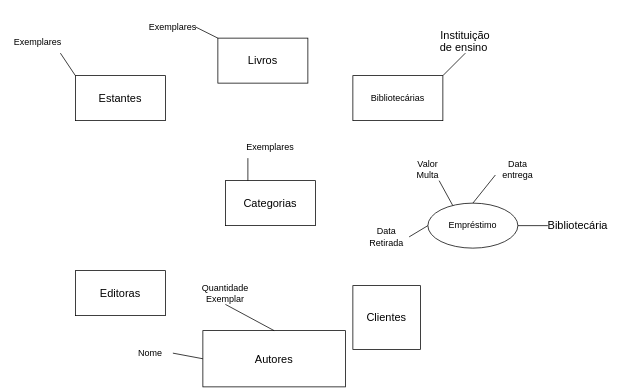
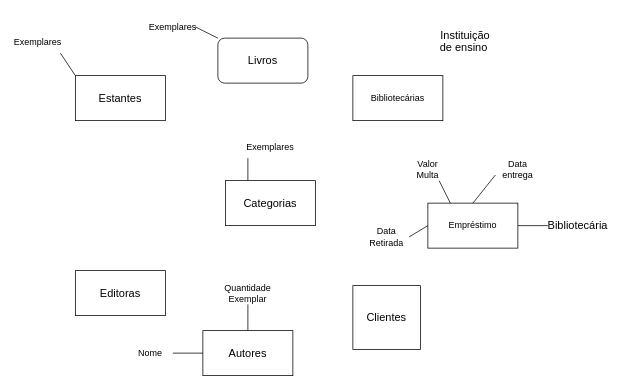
(263, 60) -> (263, 60)
(454, 64) -> none
(473, 225) -> (473, 225)
(225, 293) -> (248, 293)
(274, 359) -> (248, 353)
